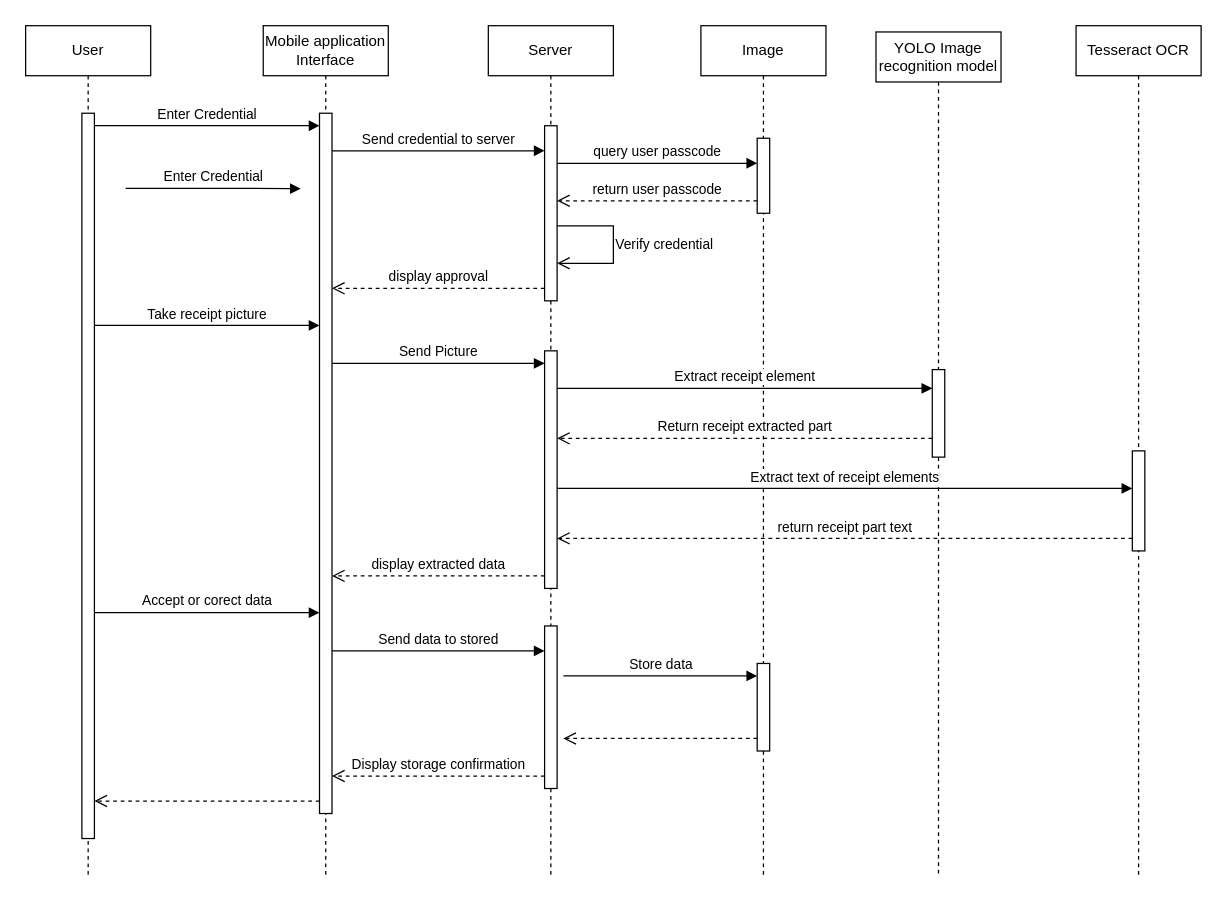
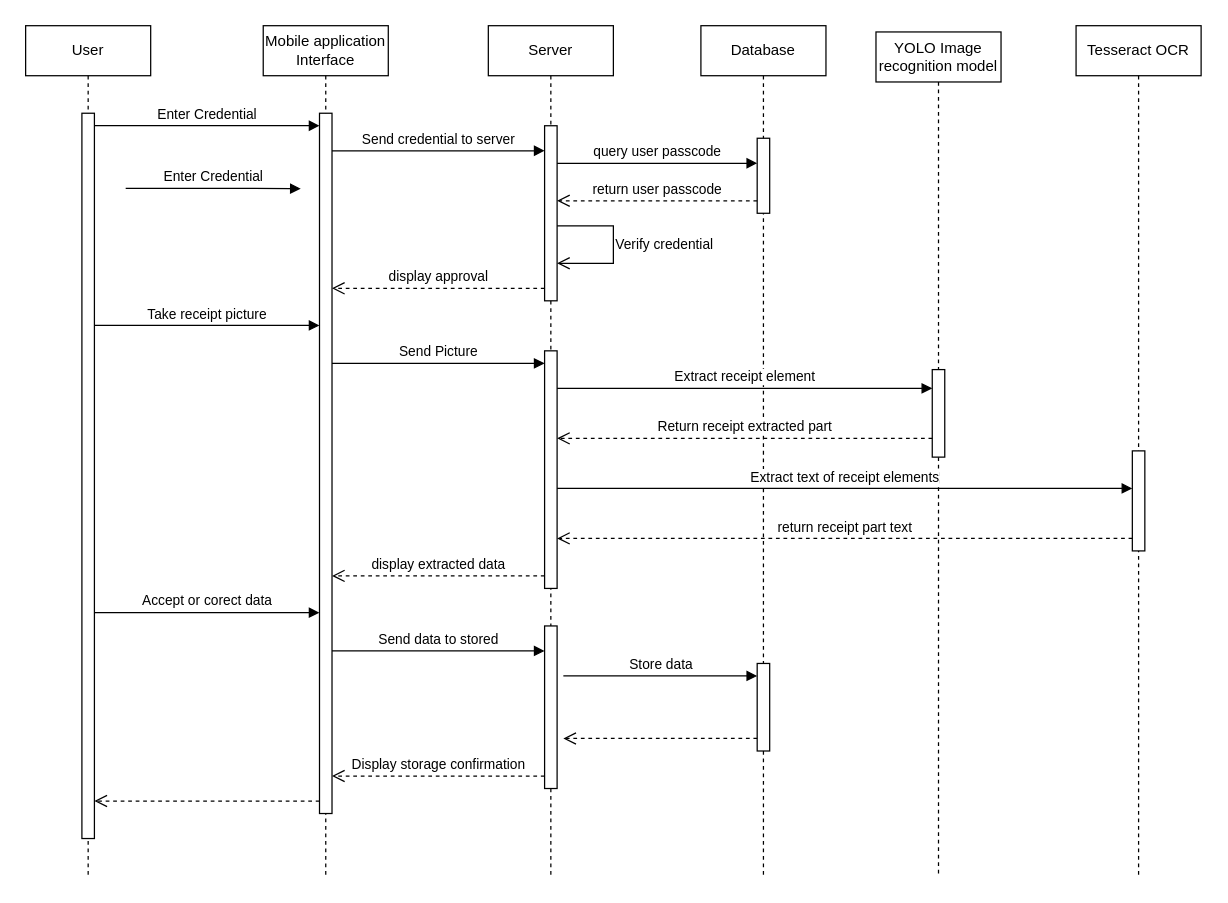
(763, 51) -> (763, 51)
